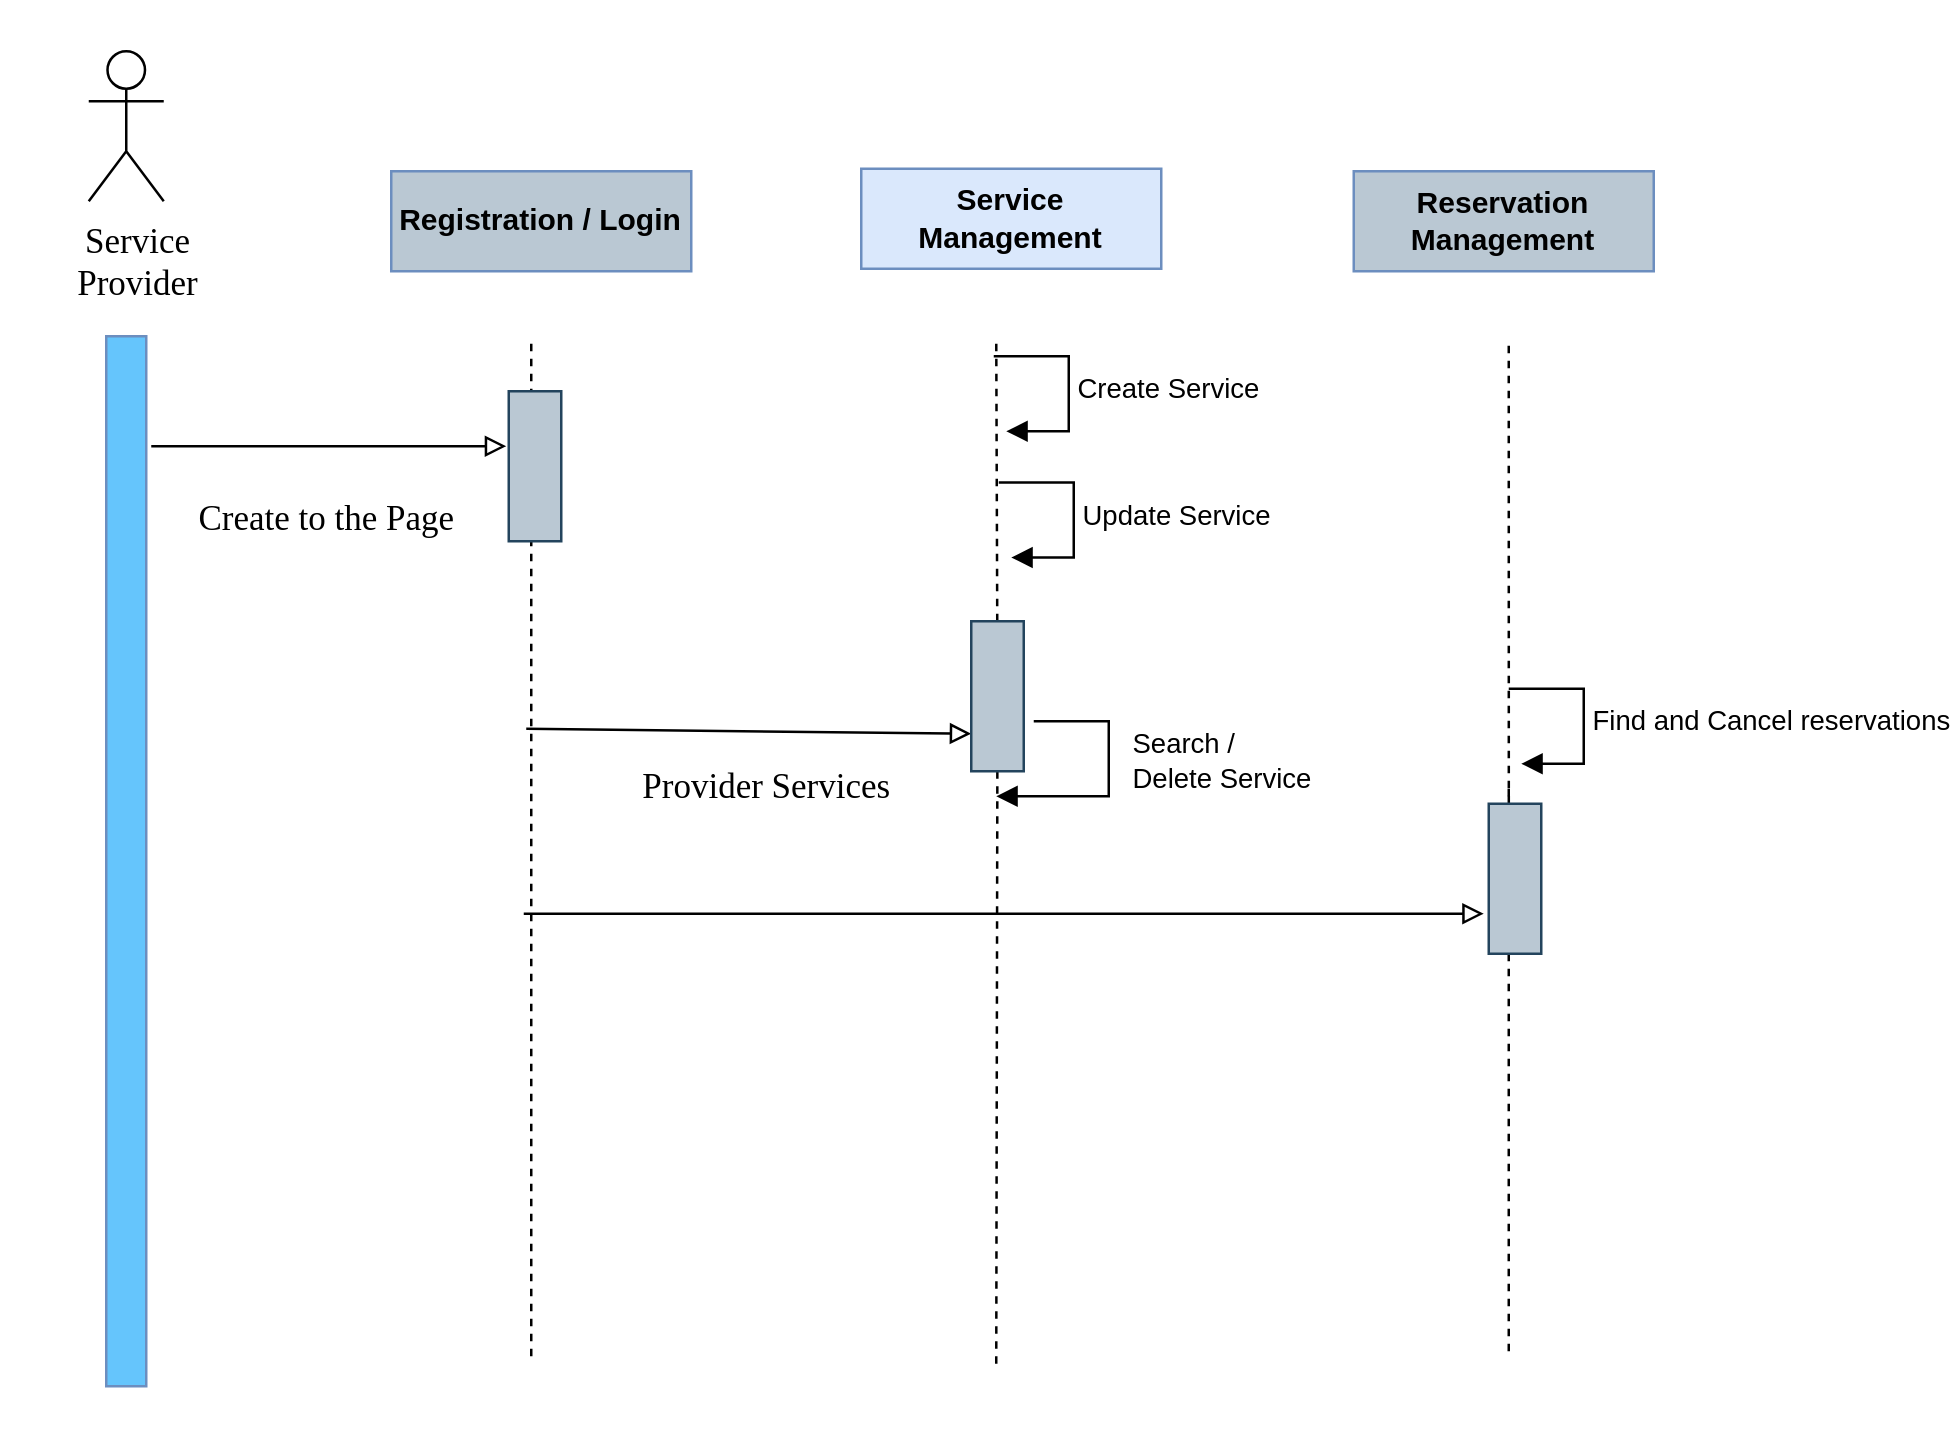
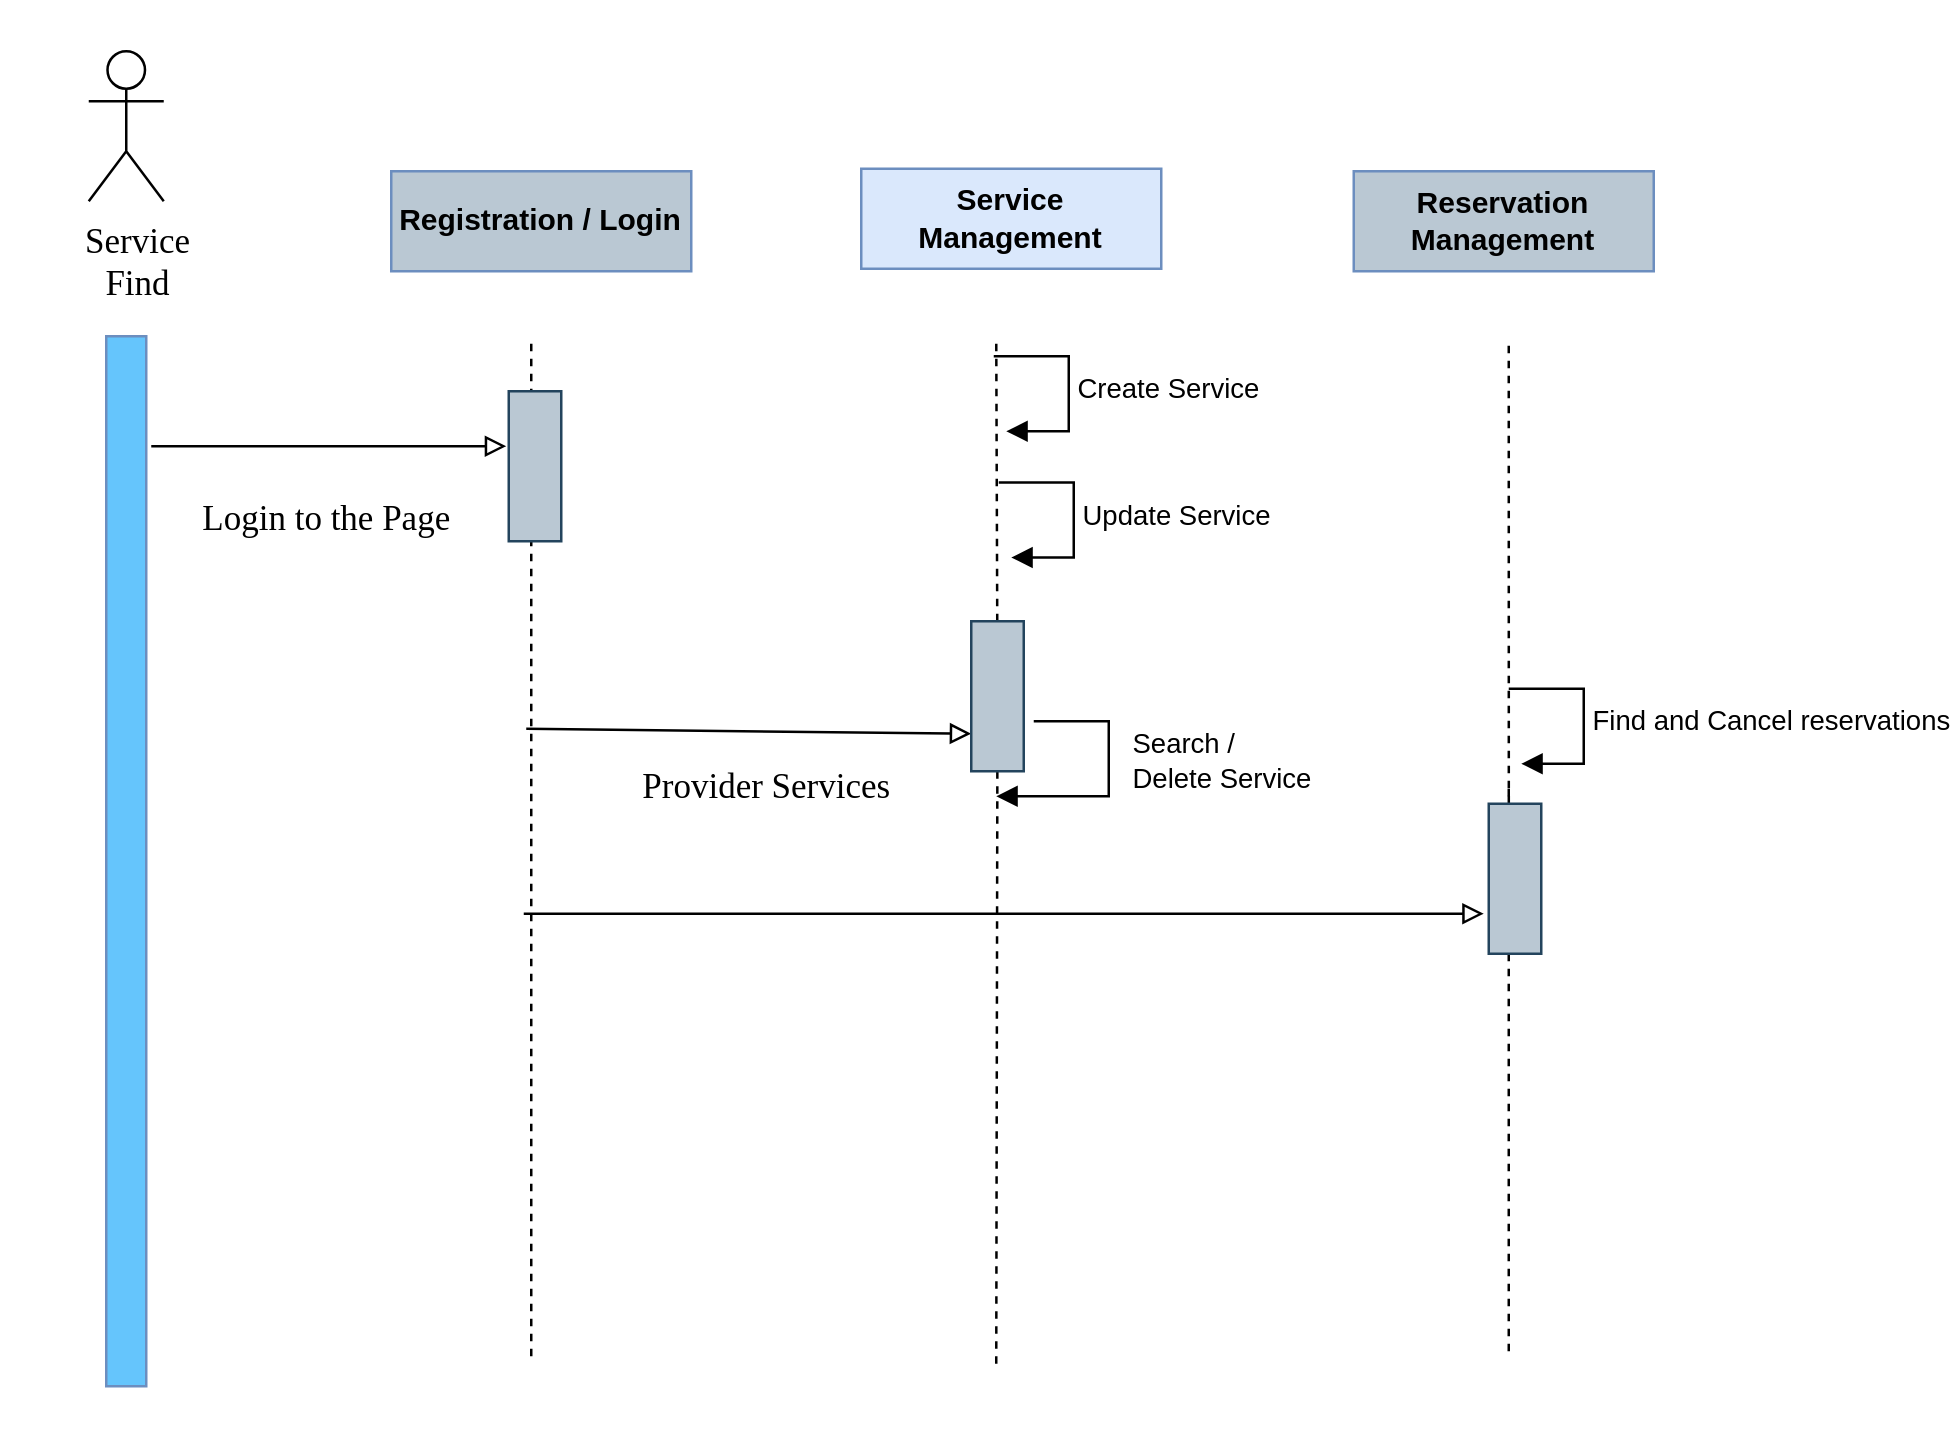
(139, 264) -> (139, 264)
(328, 521) -> (328, 521)
